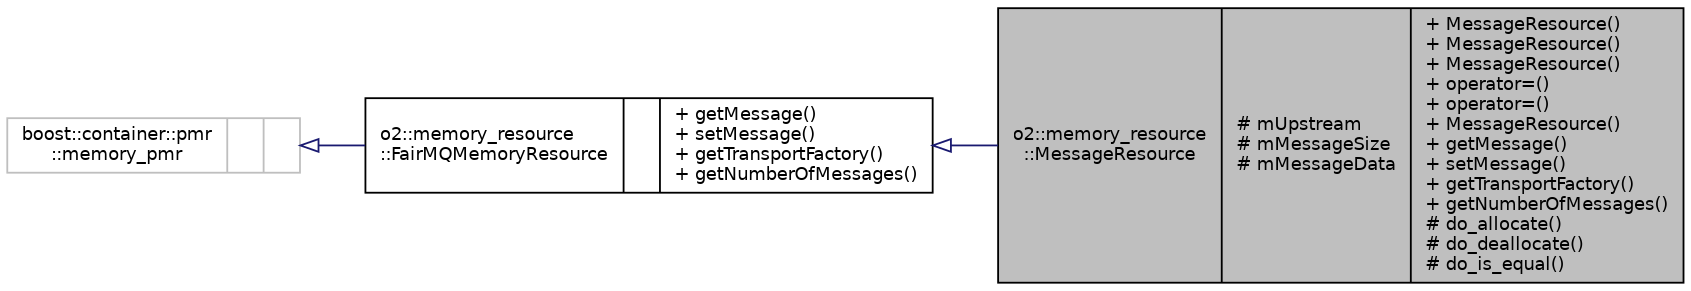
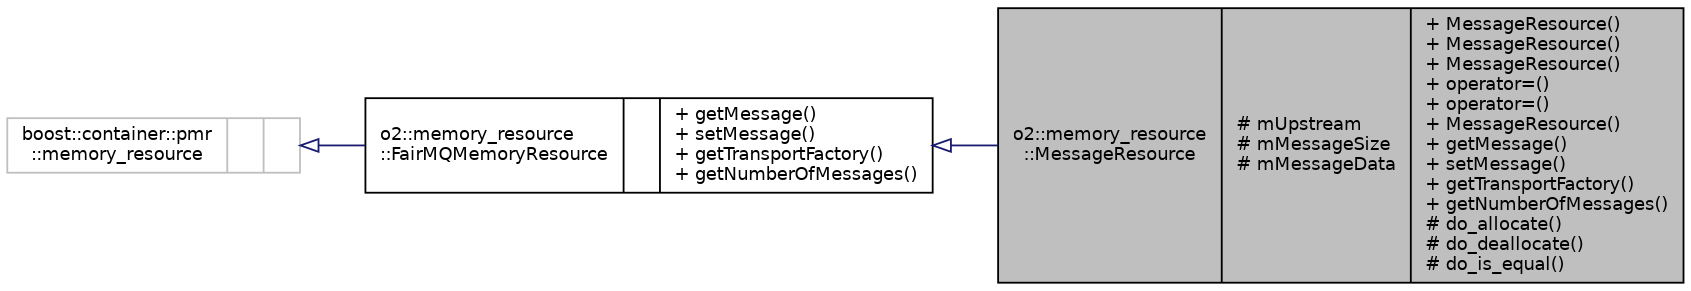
(117, 155) -> (117, 155)
